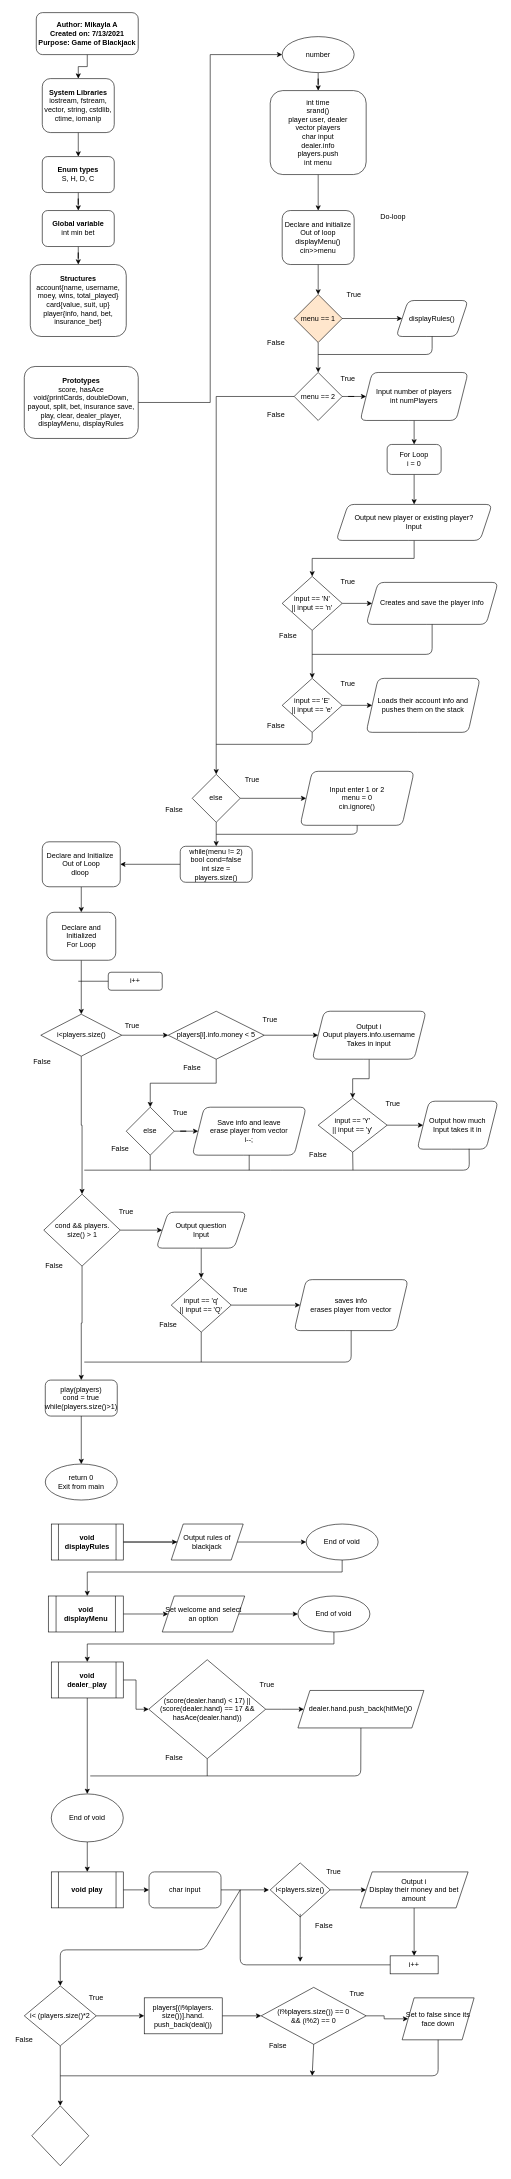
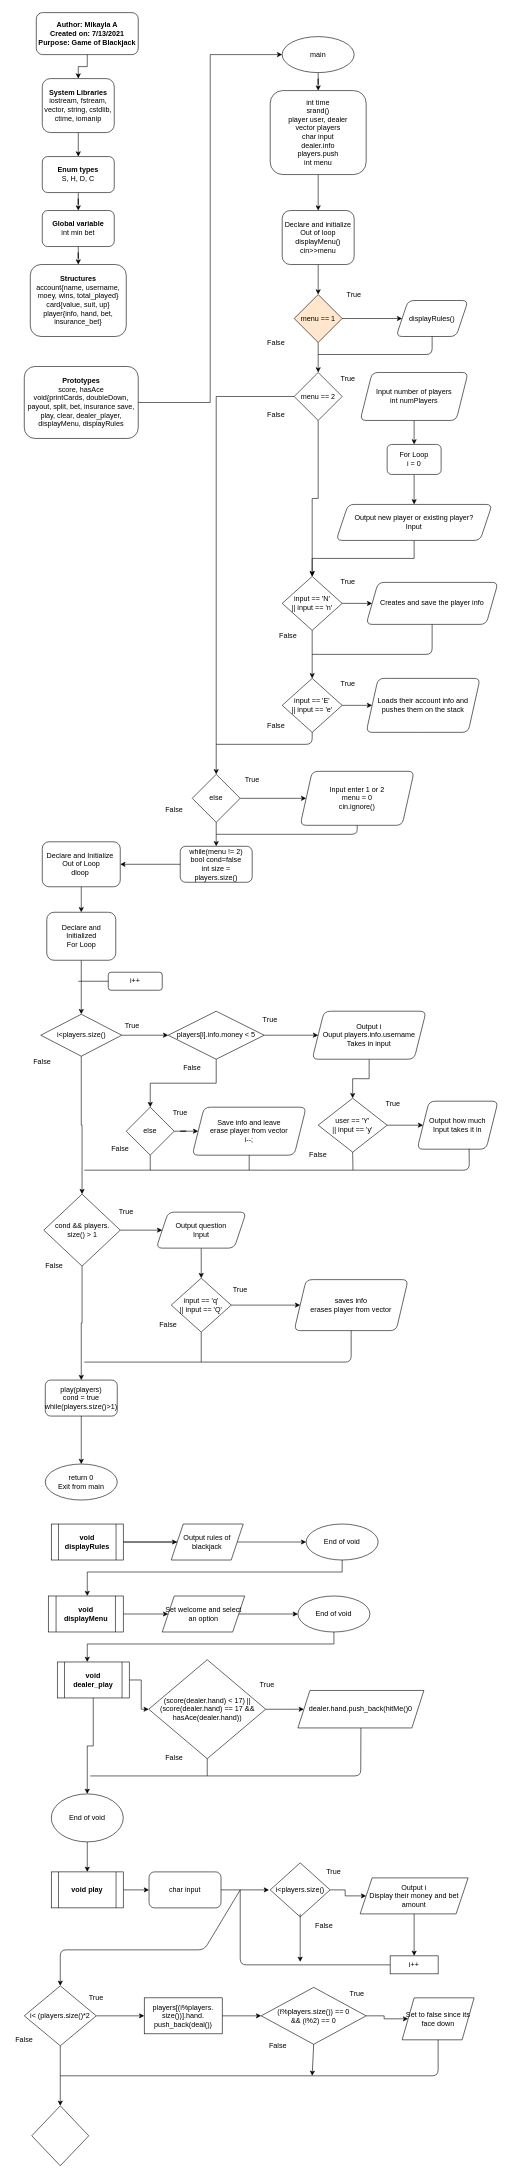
(318, 54) -> (318, 54)
(393, 216) -> none
(350, 396) -> (318, 491)
(353, 1125) -> (353, 1125)
(87, 1680) -> (93, 1680)
(414, 1890) -> (414, 1896)
